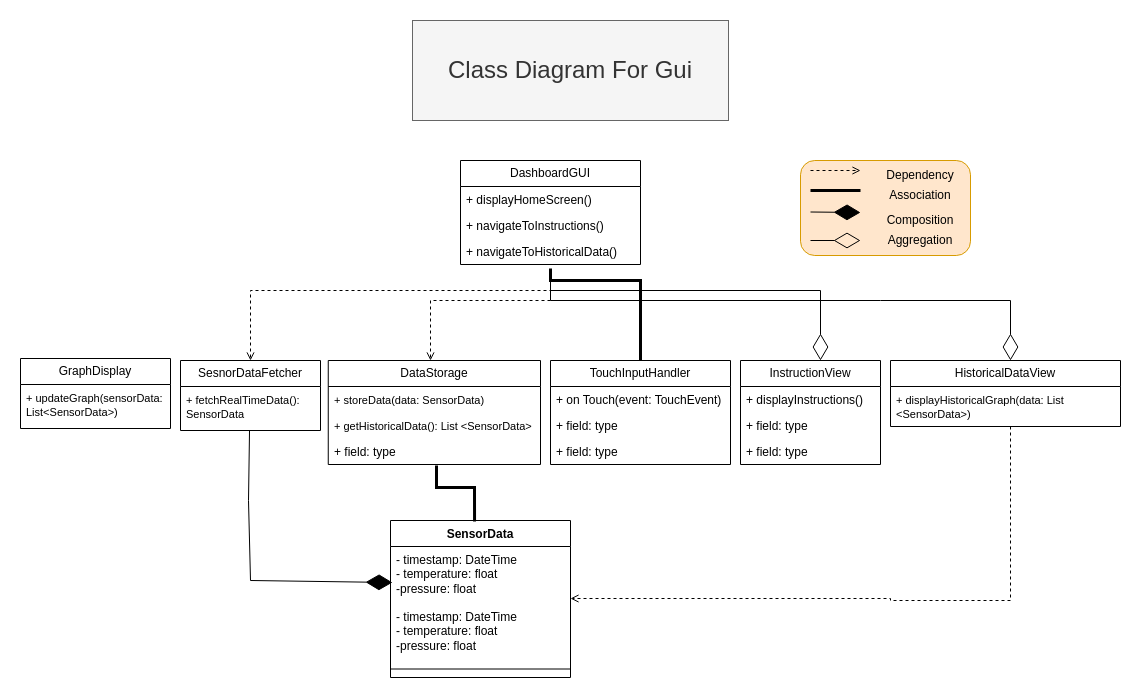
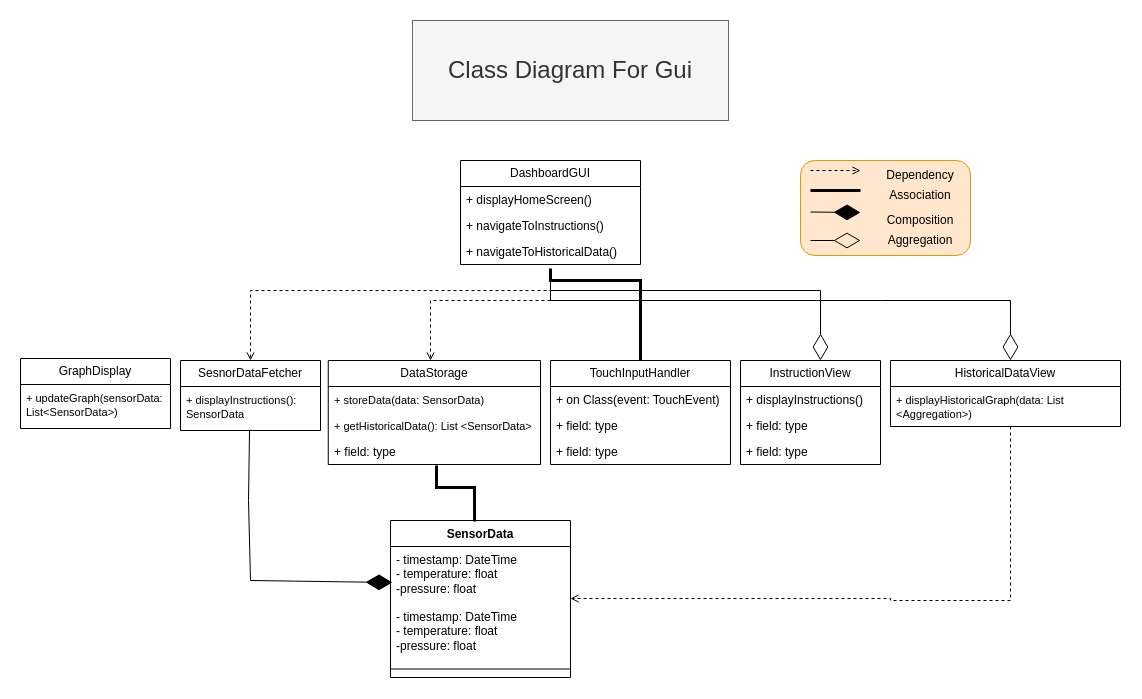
(252, 408) -> (252, 408)
(642, 408) -> (642, 408)
(1007, 408) -> (1007, 408)
